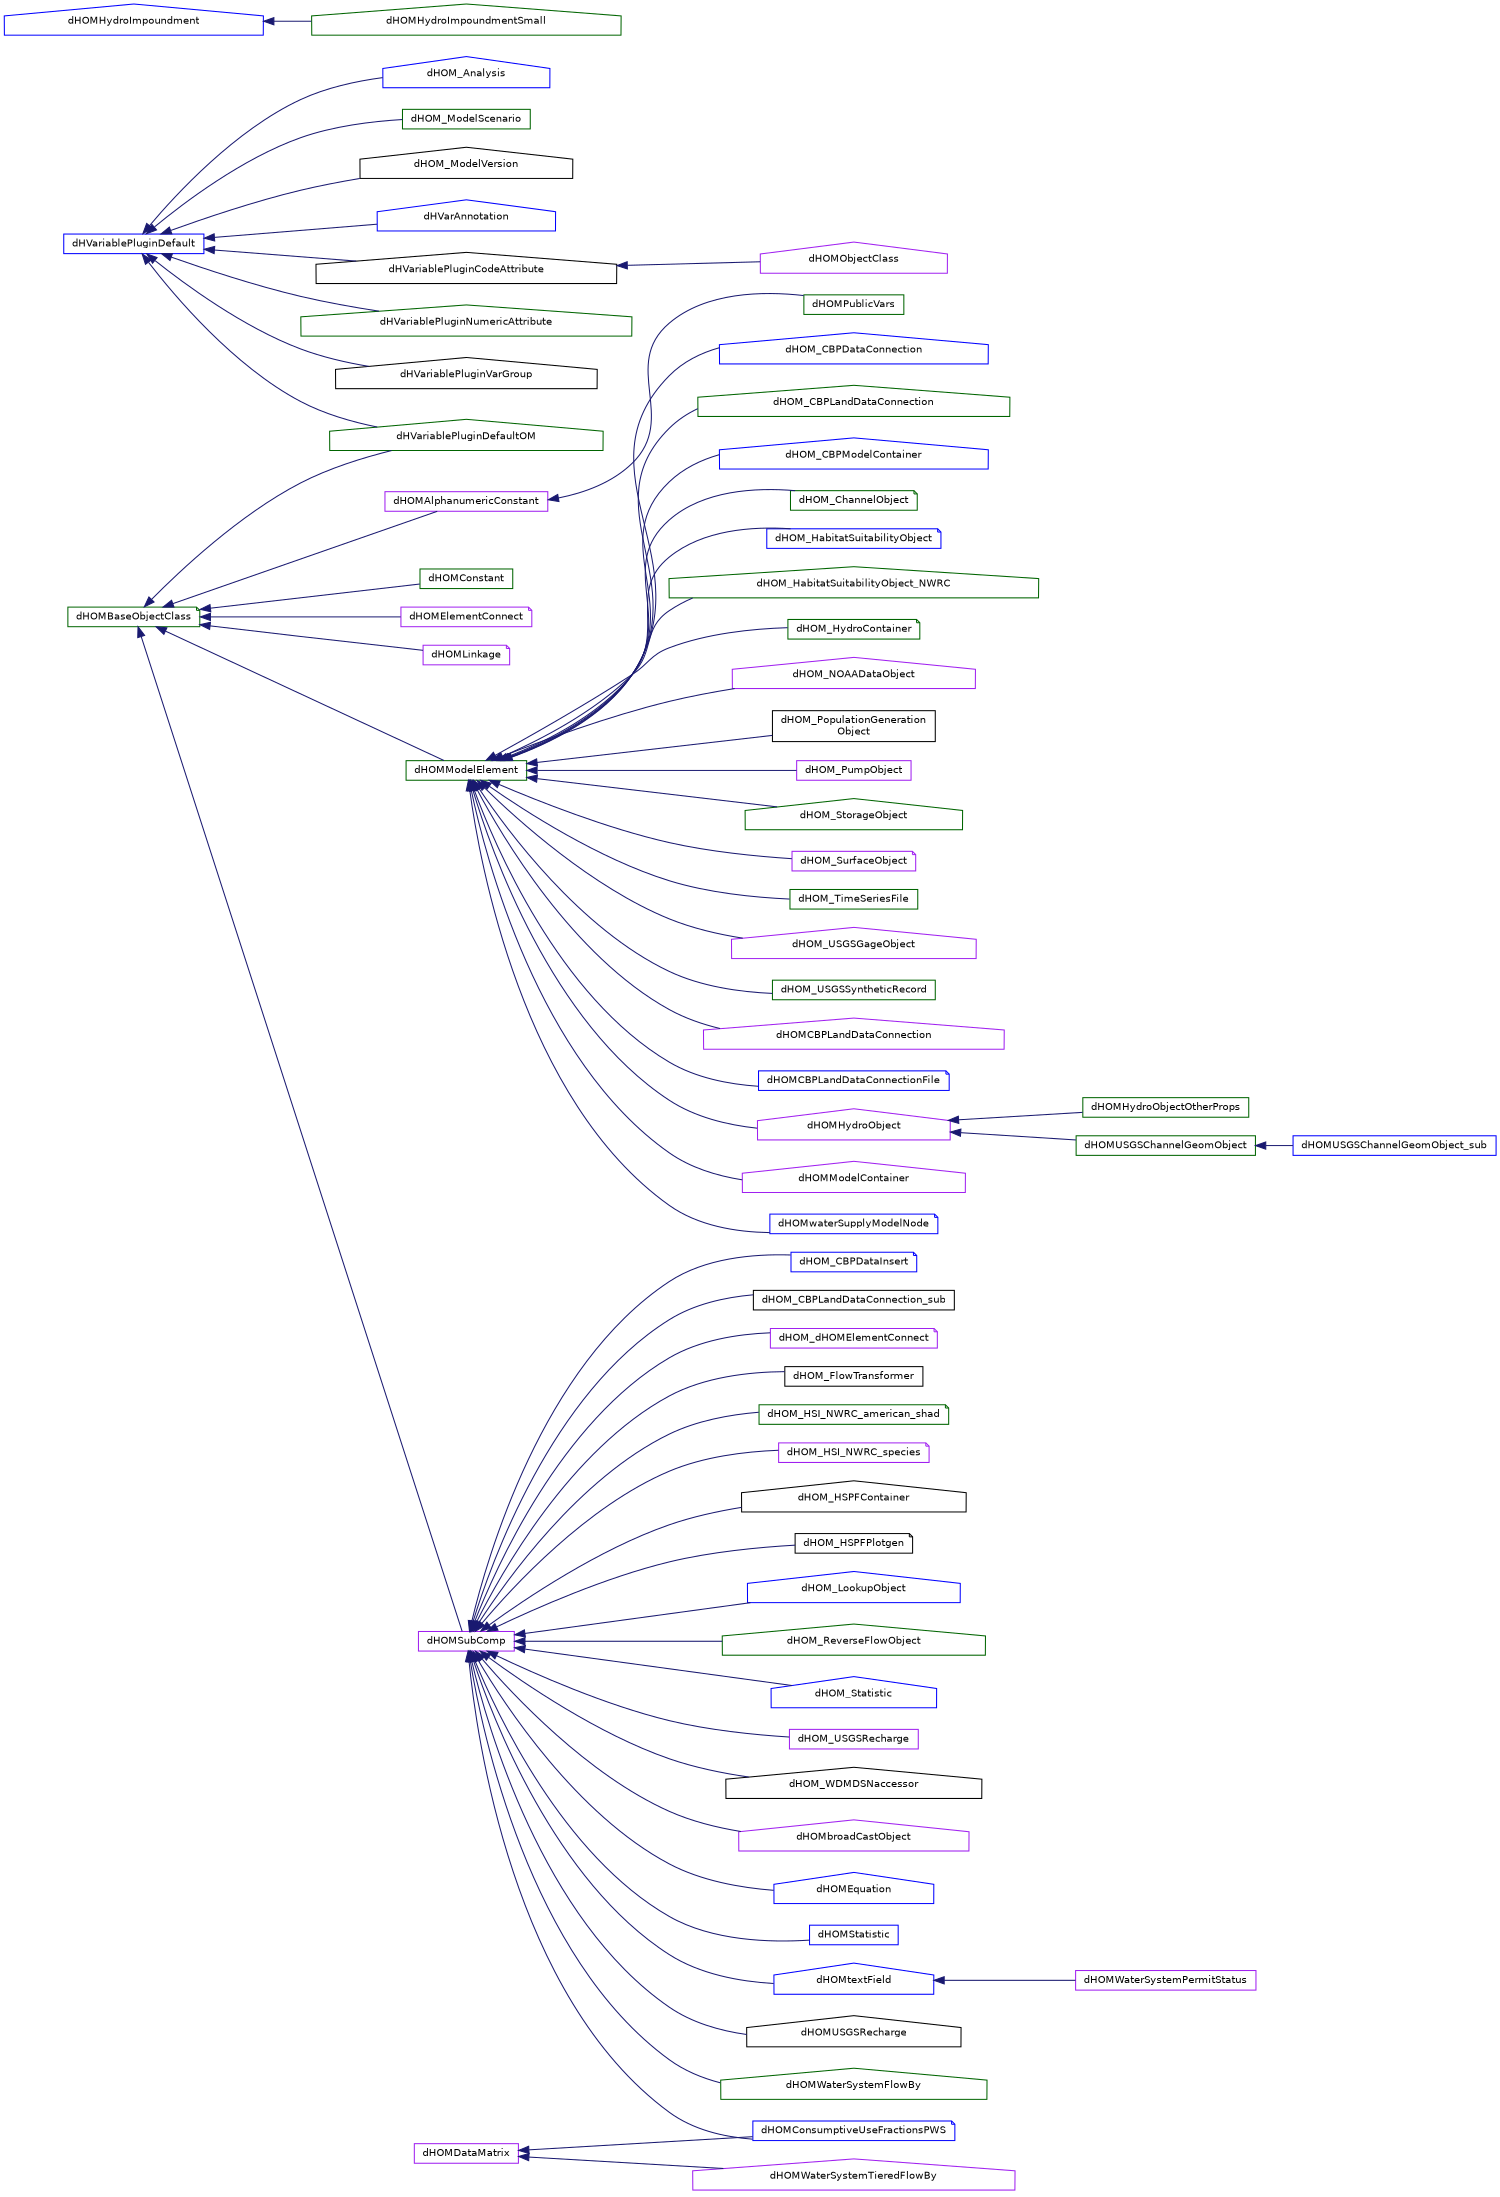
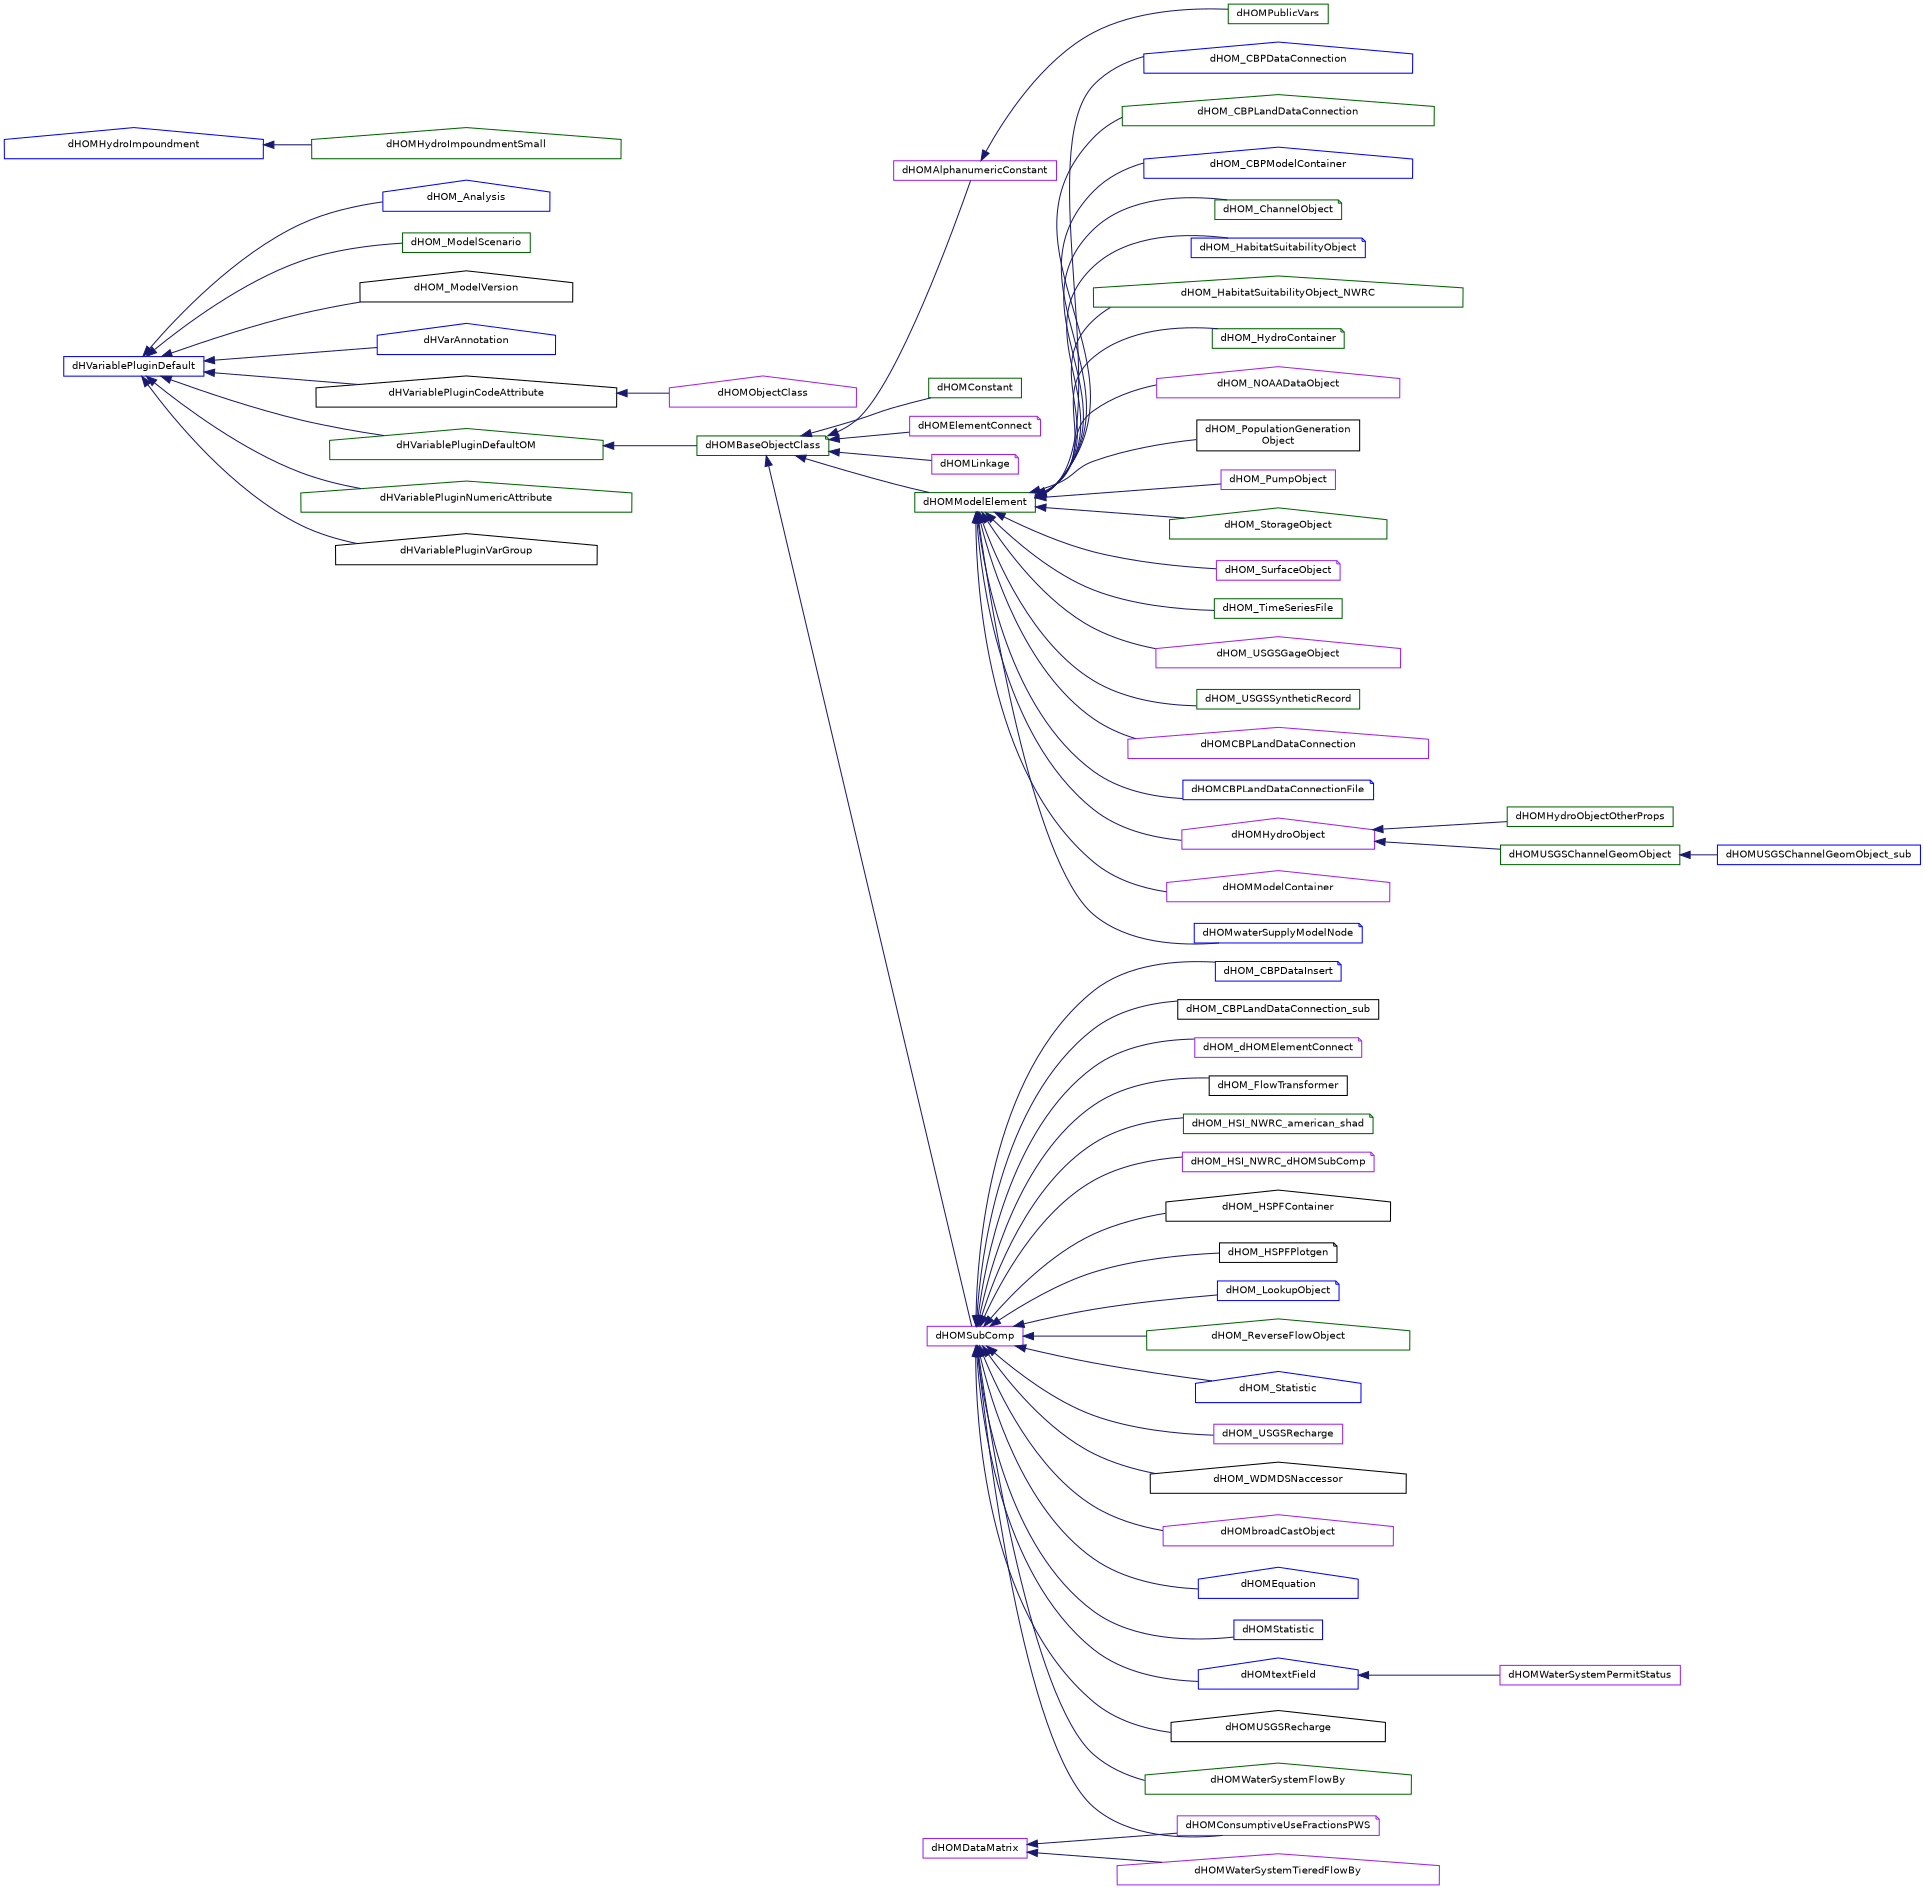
(261, 507) -> (655, 446)
(854, 1453) -> (1278, 1162)
(854, 1589) -> (1278, 1291)
(854, 2131) -> (1278, 1826)
